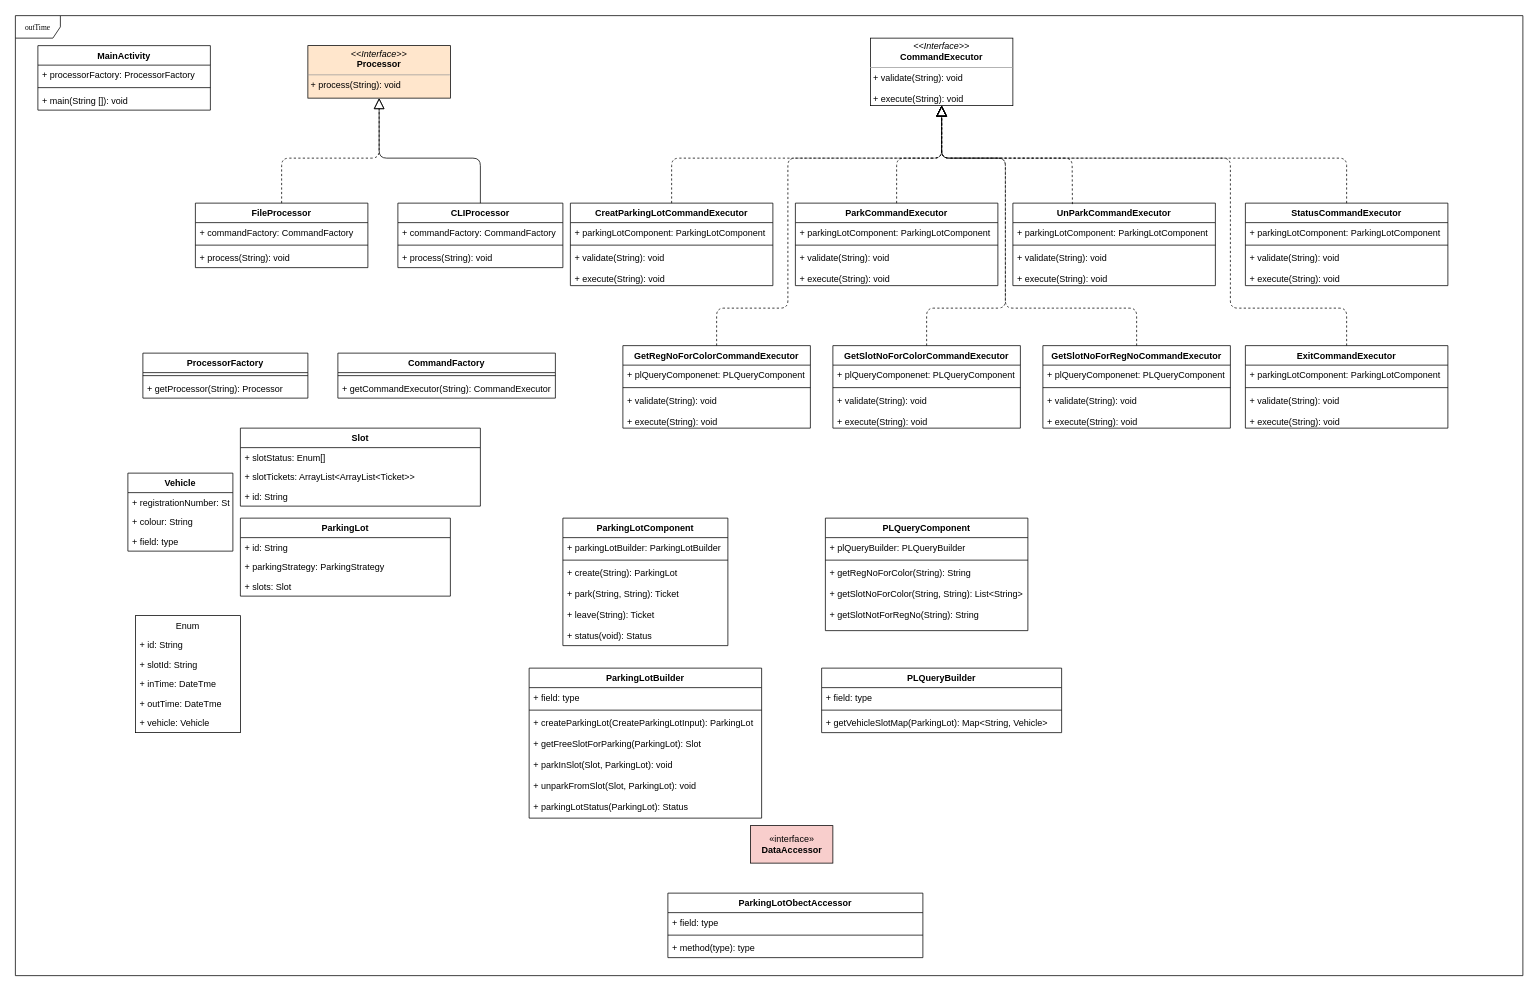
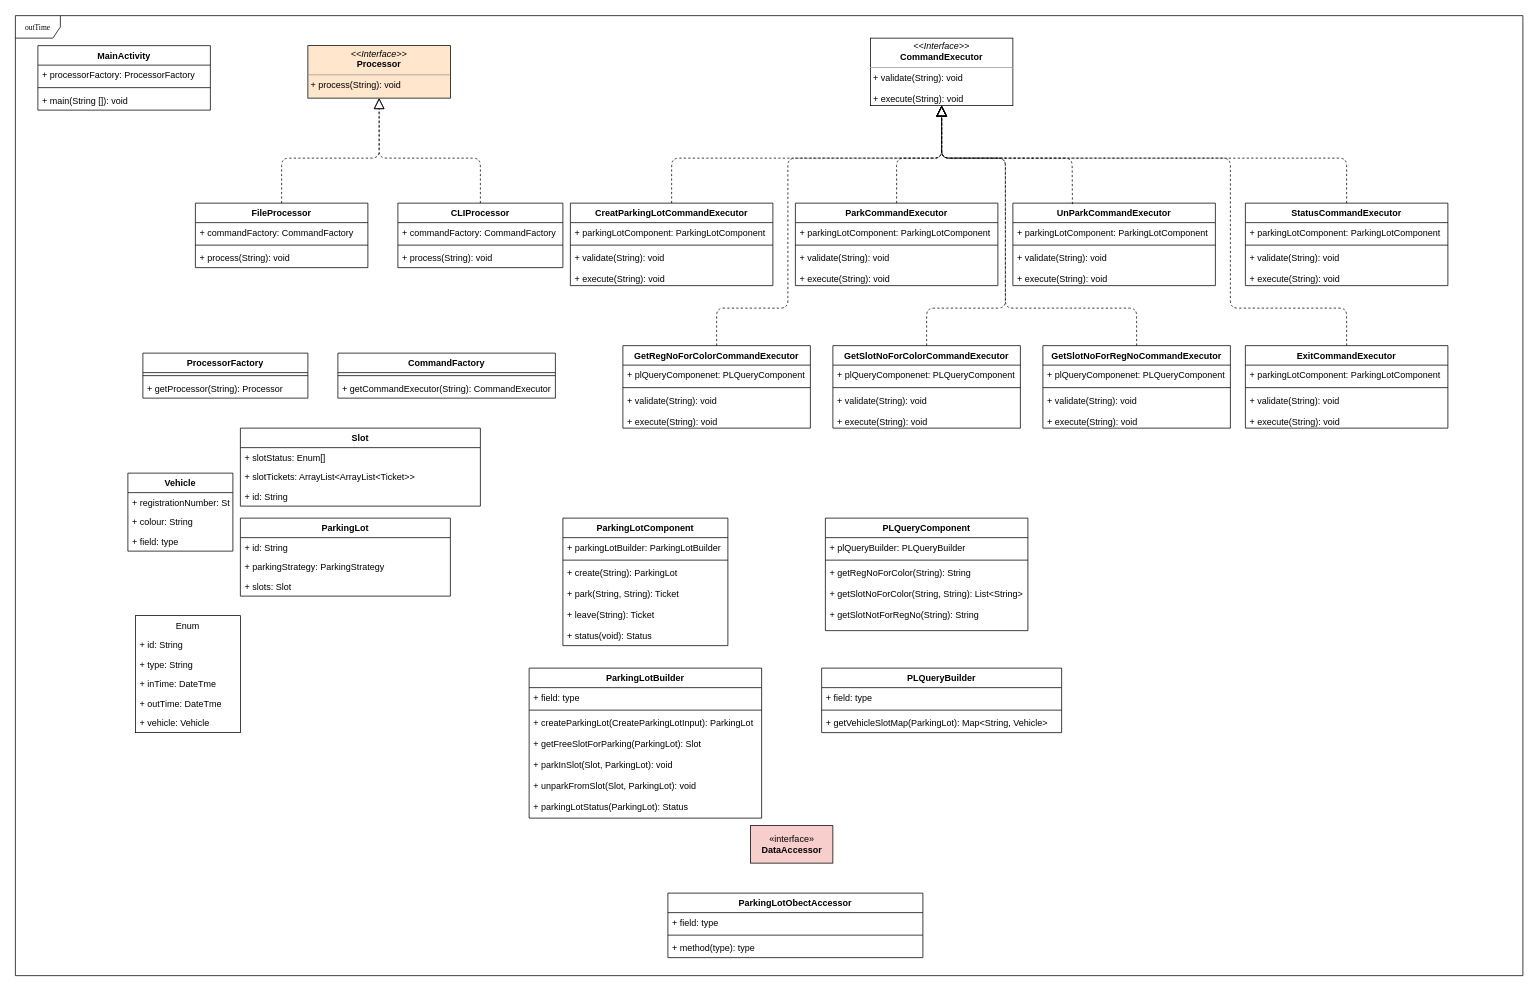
(450, 158) -> (450, 158)
(174, 665) -> (170, 665)
